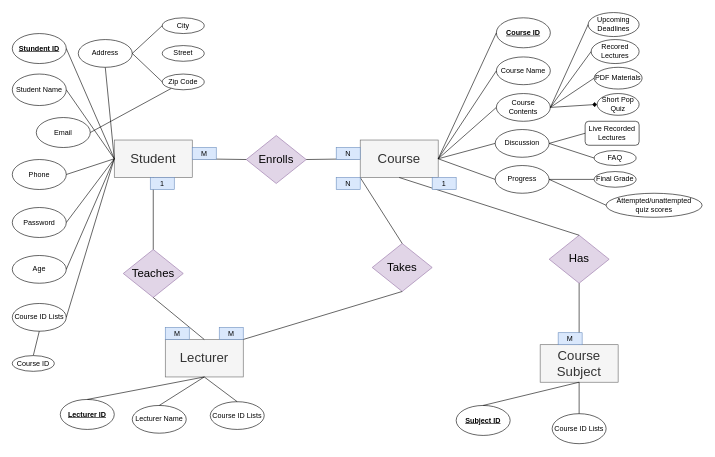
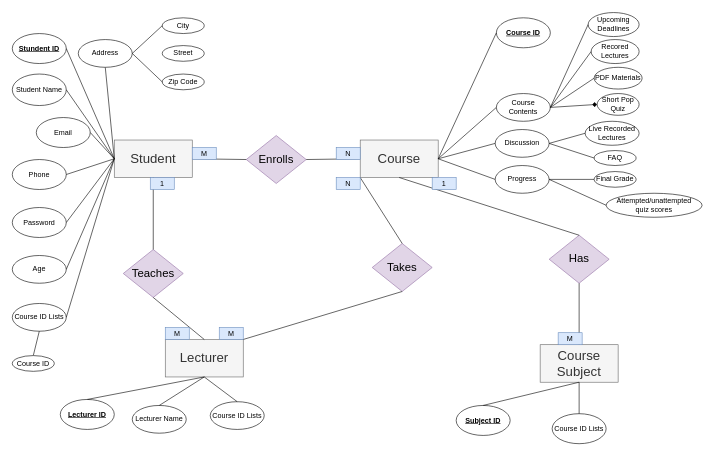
(524, 71) -> none
(131, 110) -> (98, 141)
(470, 111) -> none
(612, 133) -> (612, 133)
